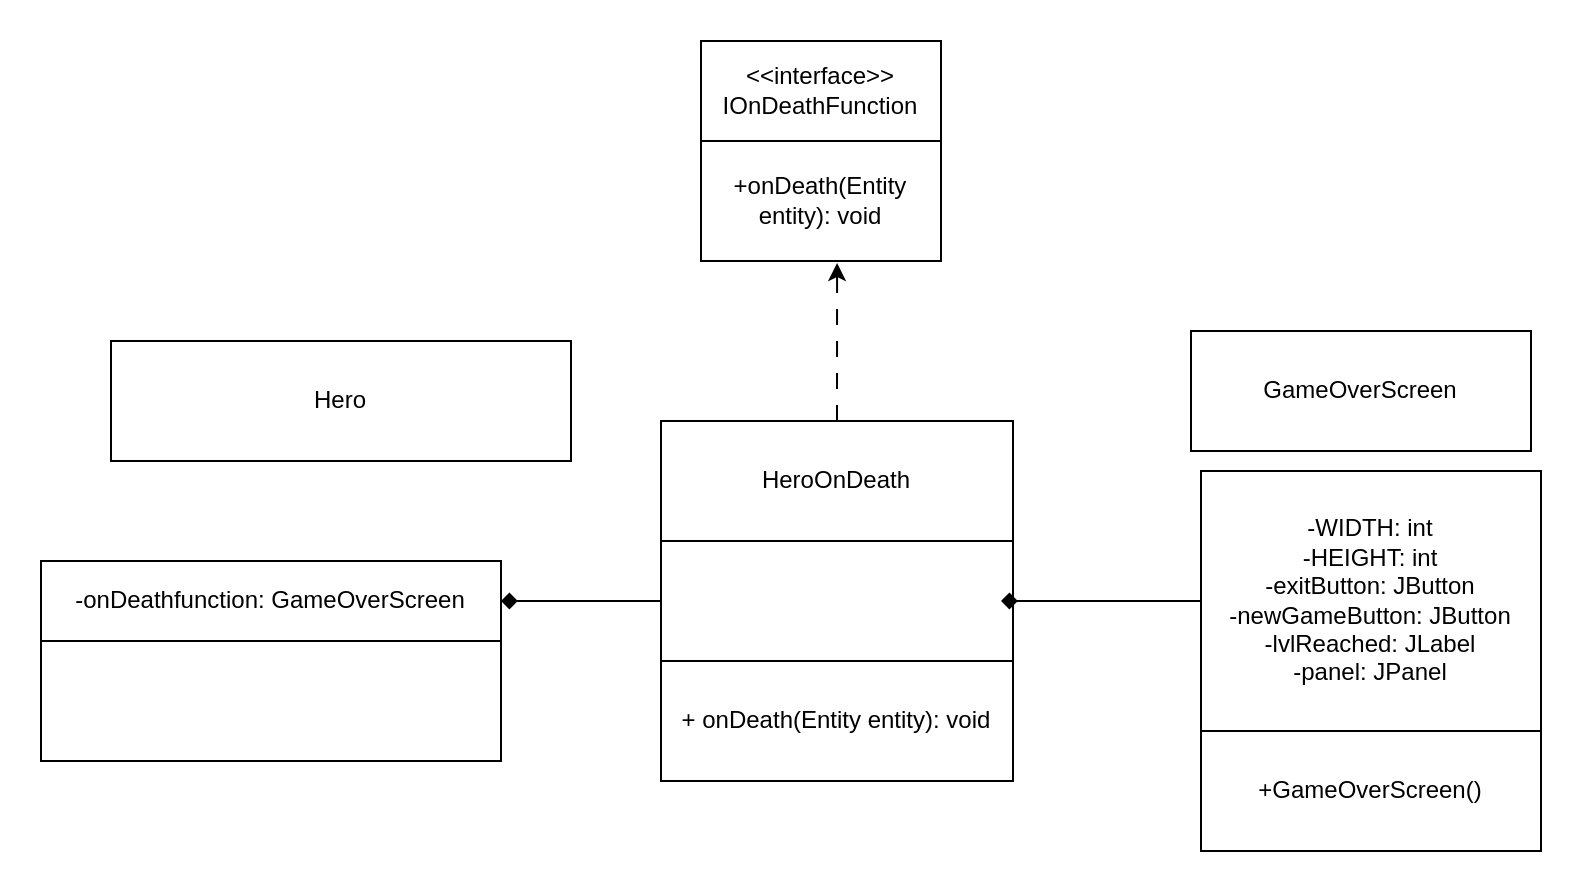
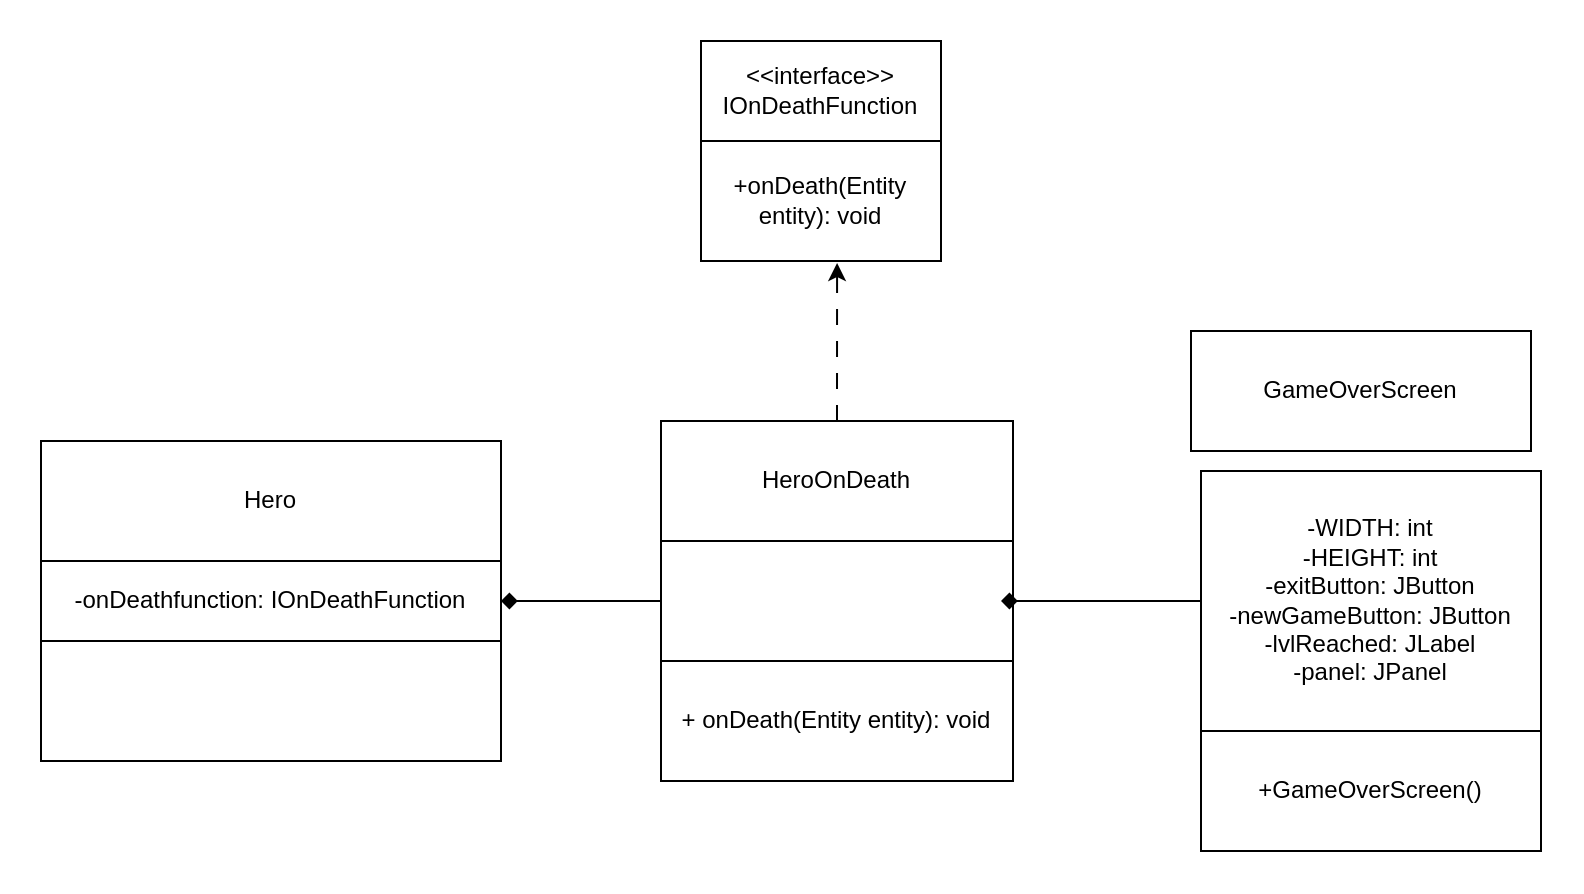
(341, 401) -> (271, 501)
(271, 601) -> (271, 601)
